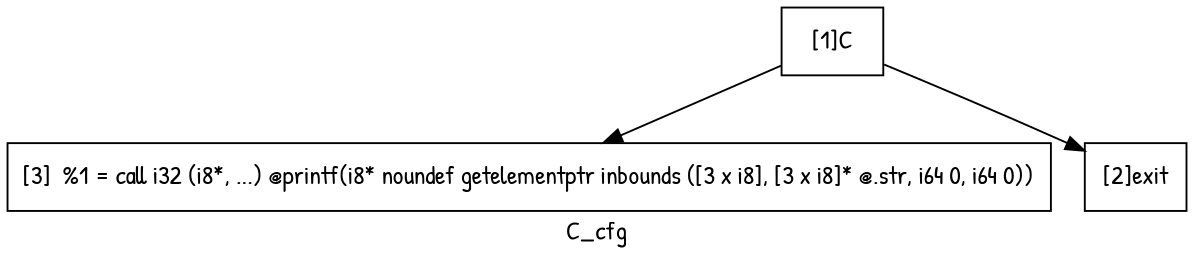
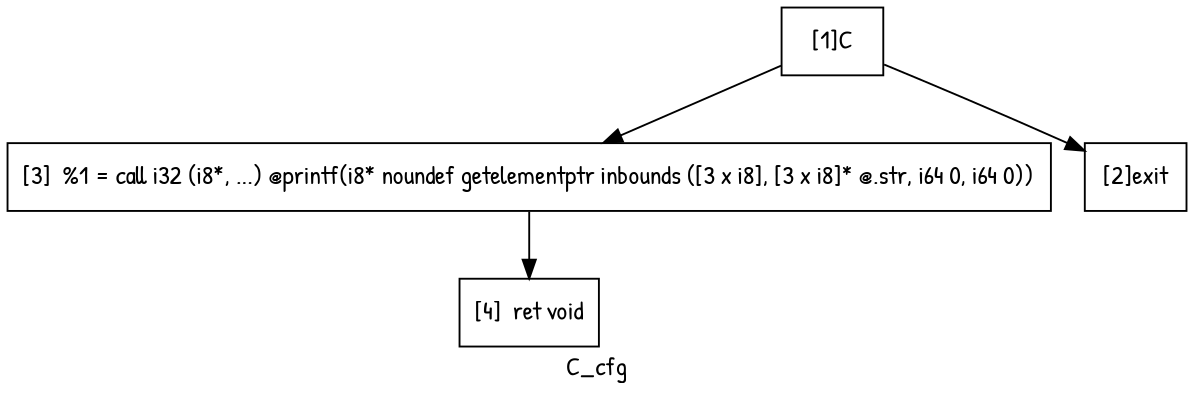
none -> (529, 313)
